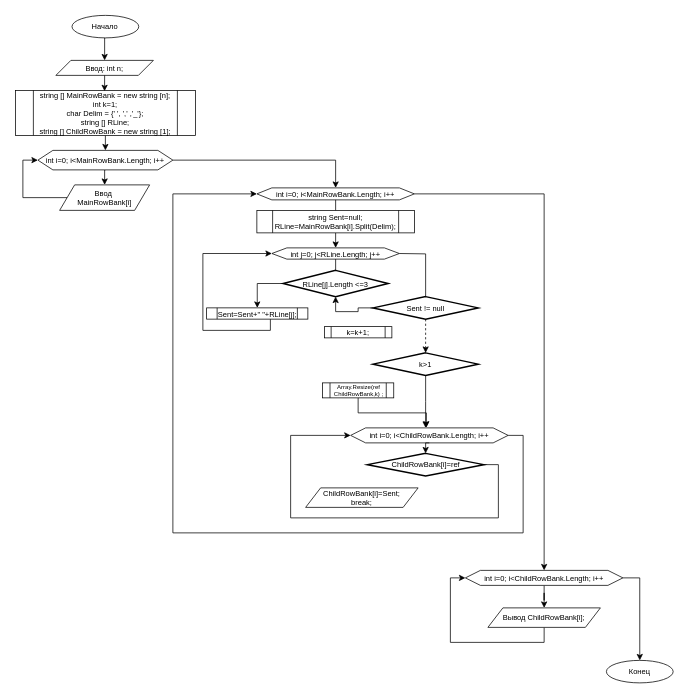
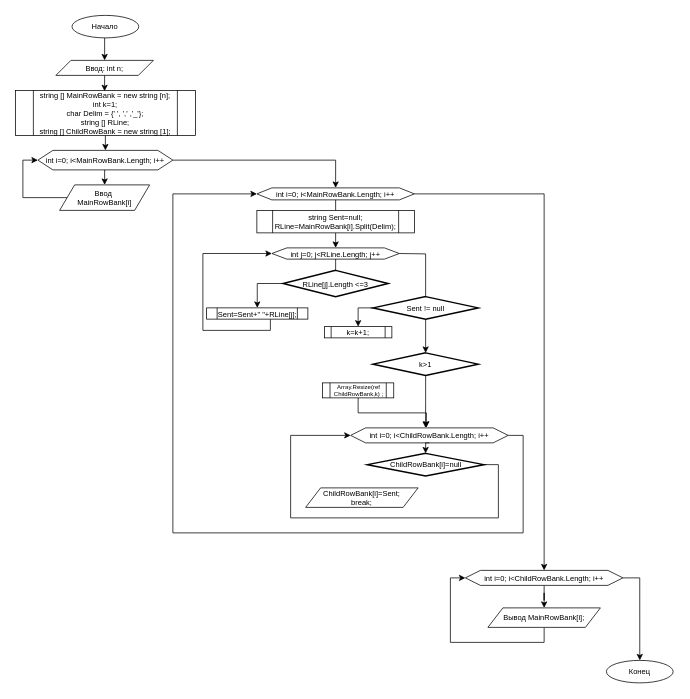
(343, 312) -> (358, 313)
(426, 333) -> (426, 333)
(426, 465) -> (426, 465)
(544, 618) -> (544, 618)
